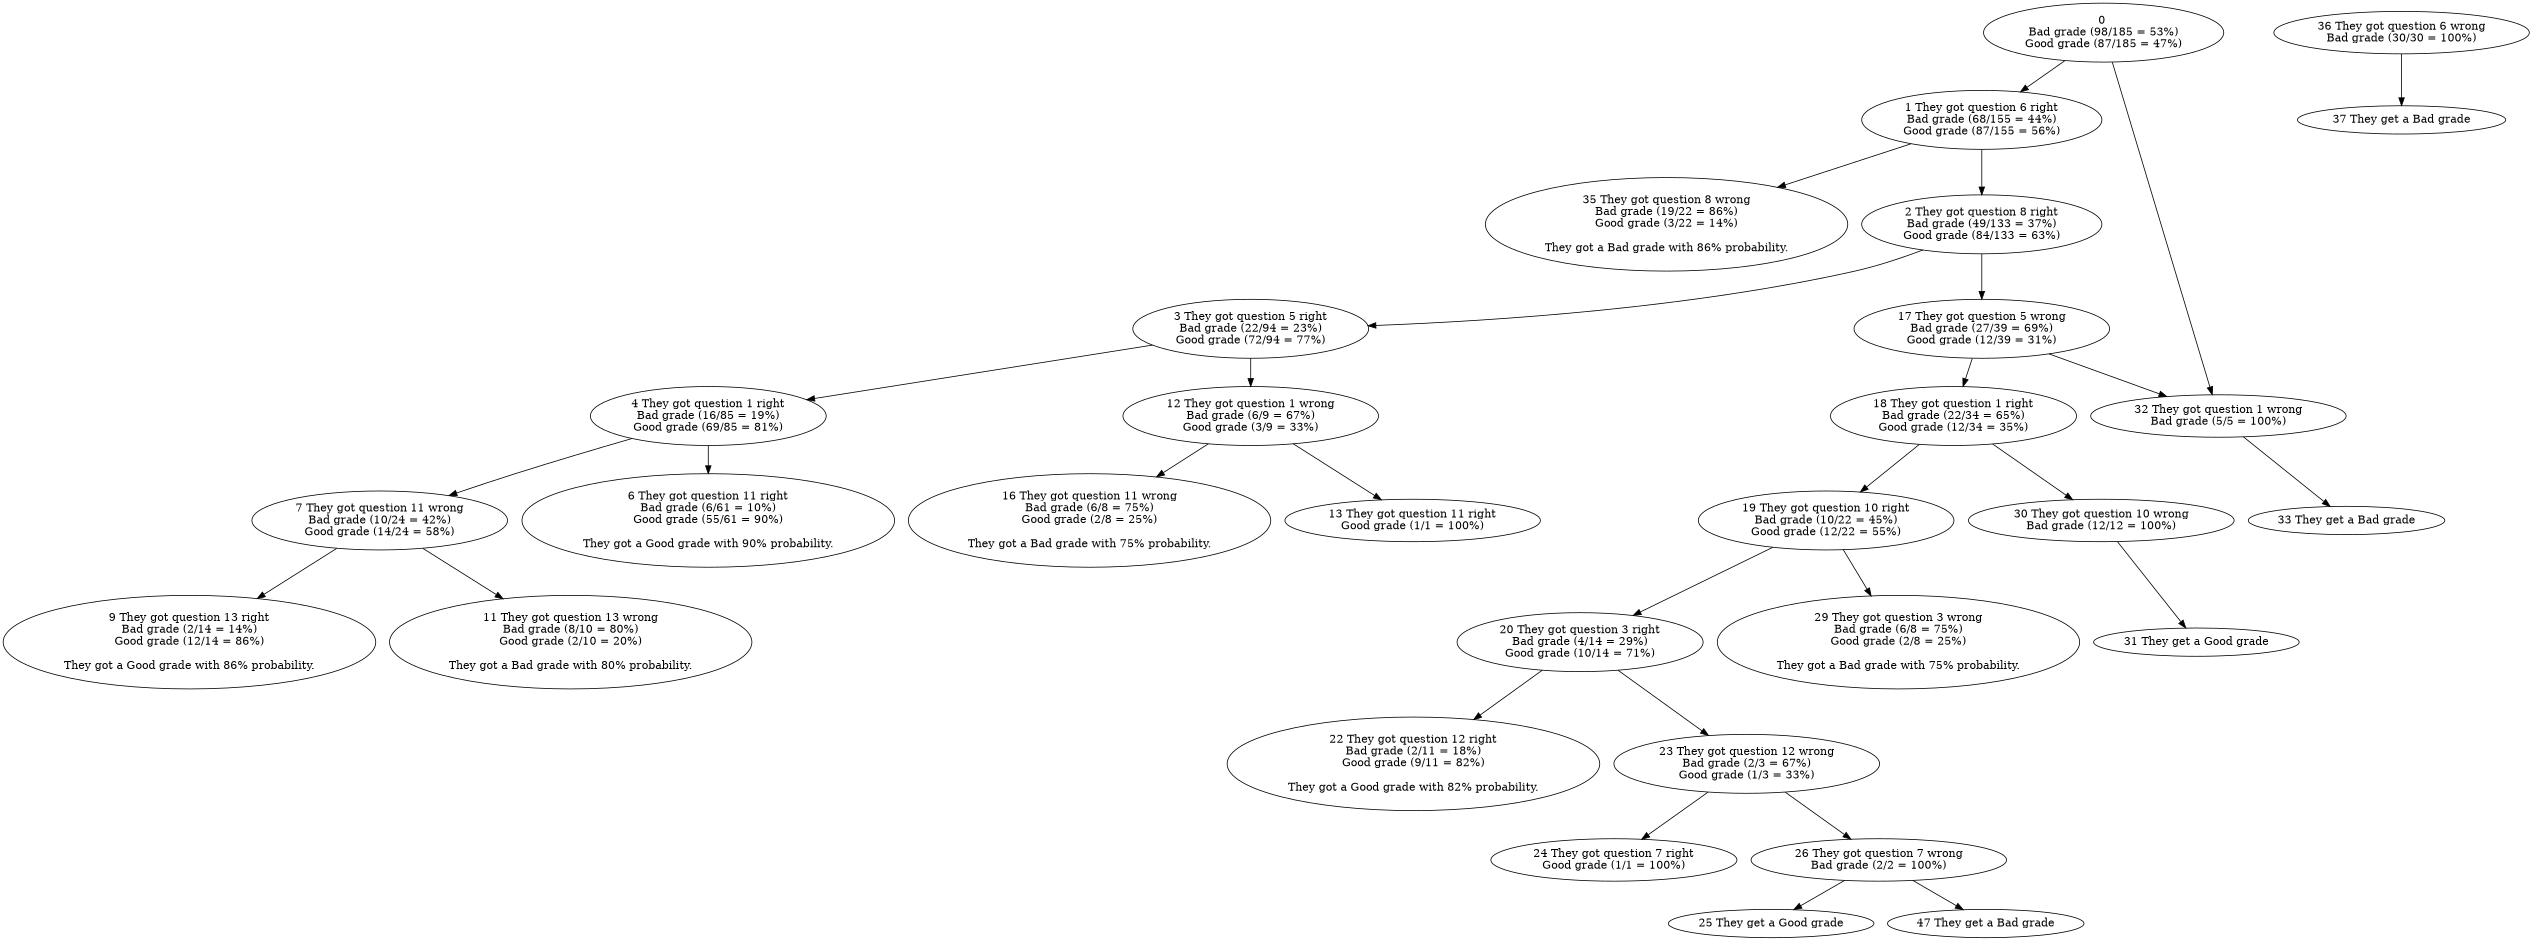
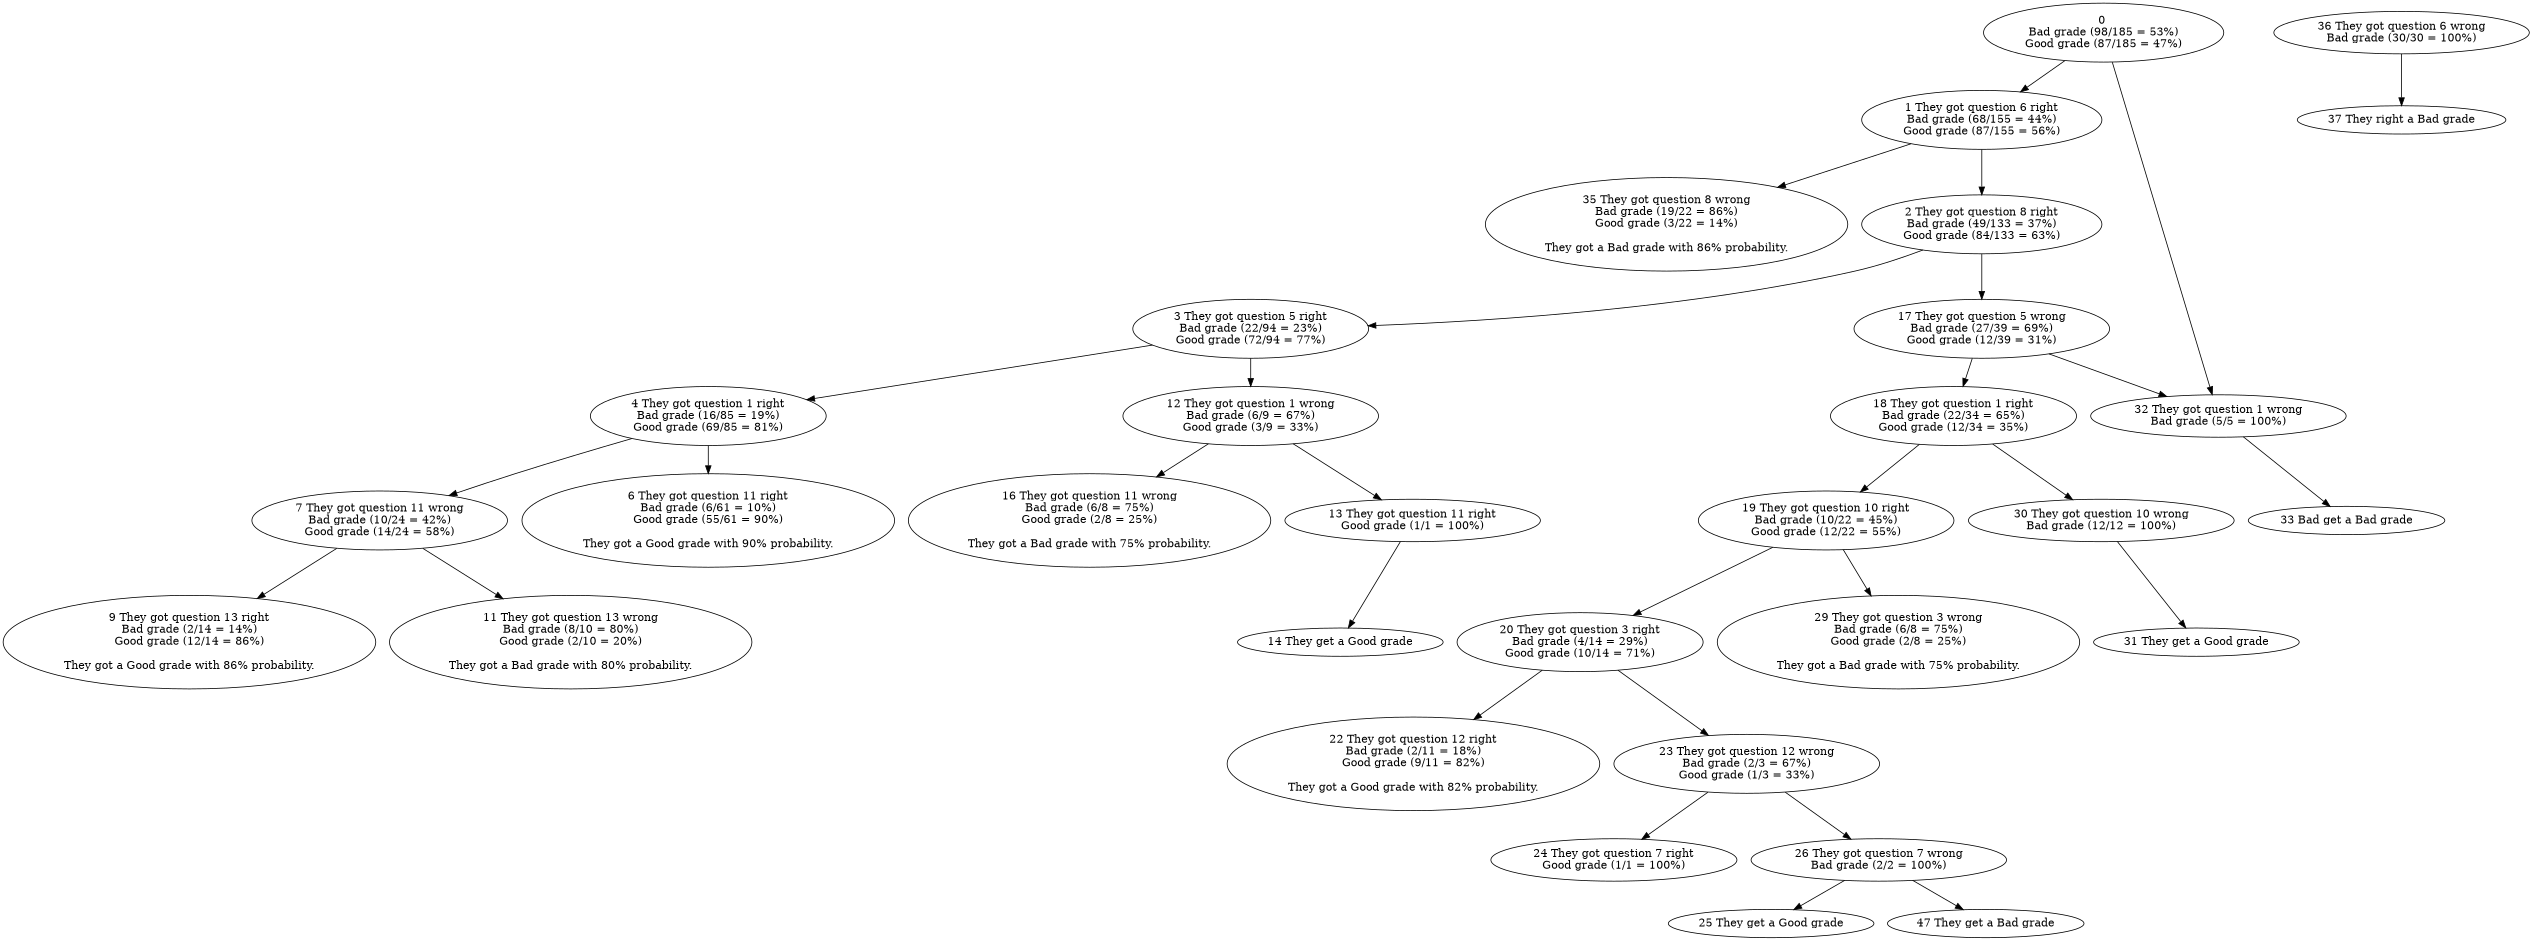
(2402, 120) -> (2402, 120)
(2347, 520) -> (2347, 520)
none -> (1340, 642)
